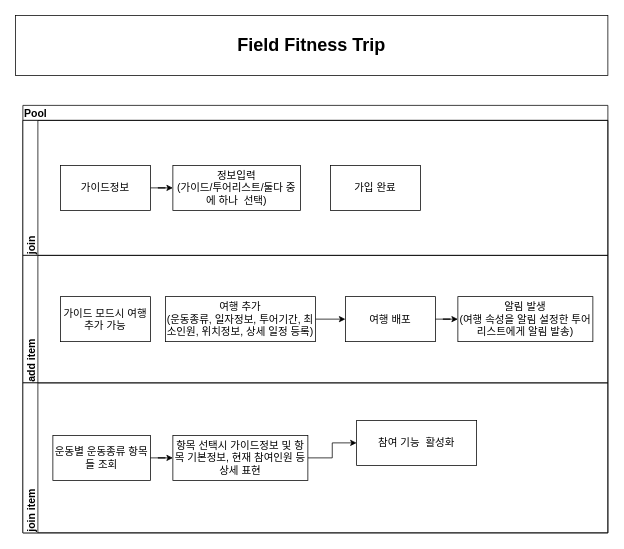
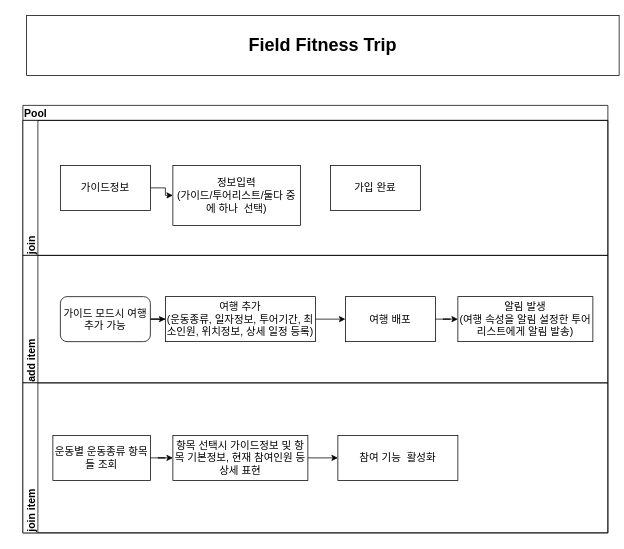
(312, 45) -> (323, 45)
(237, 188) -> (237, 195)
(105, 319) -> (105, 319)
none -> (160, 319)
(417, 443) -> (398, 458)
